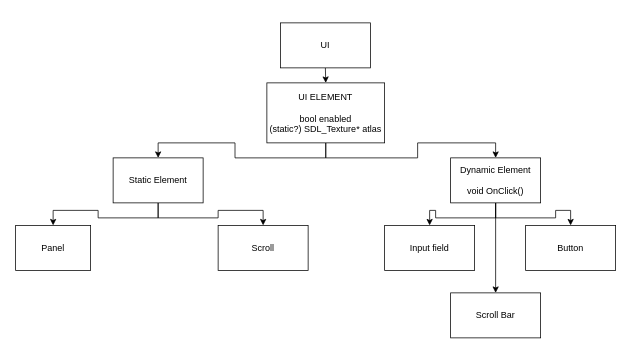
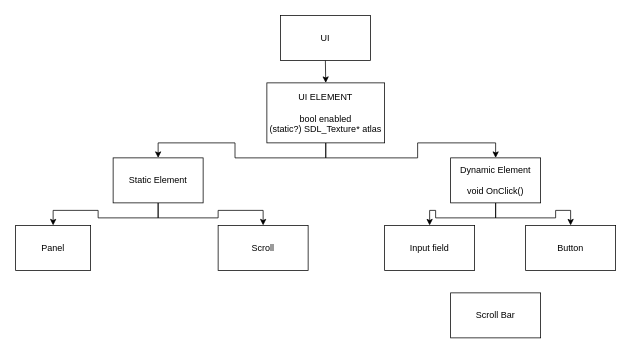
(325, 45) -> (325, 38)
(495, 253) -> none
